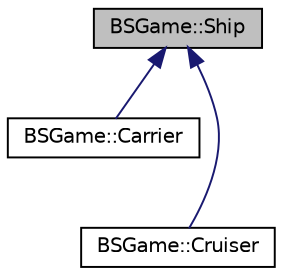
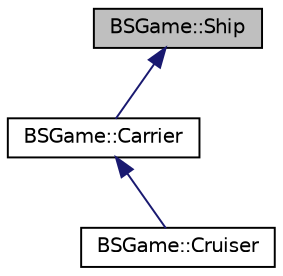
(218, 148) -> (147, 201)
